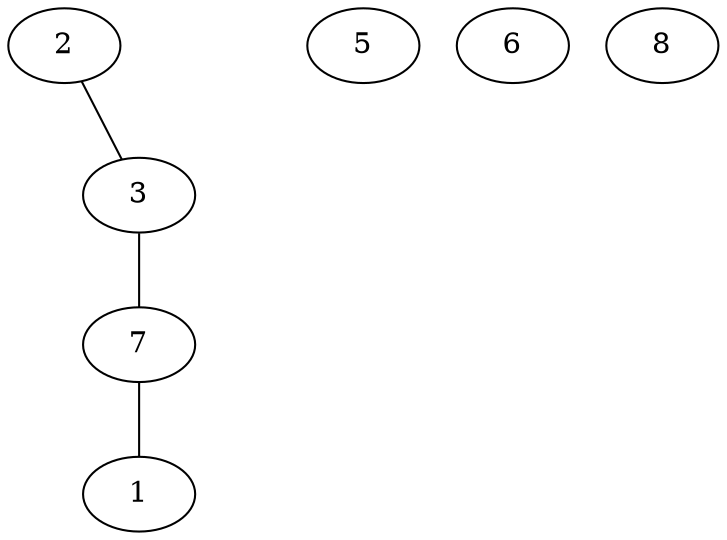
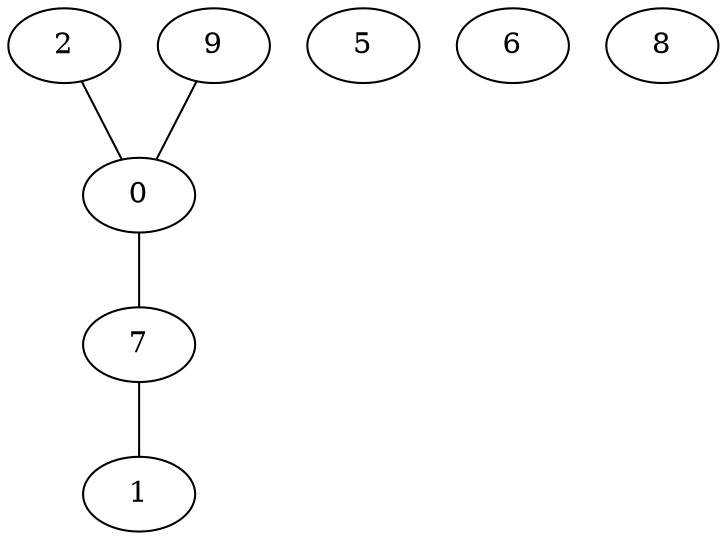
none -> (214, 46)
(139, 195) -> (139, 195)
